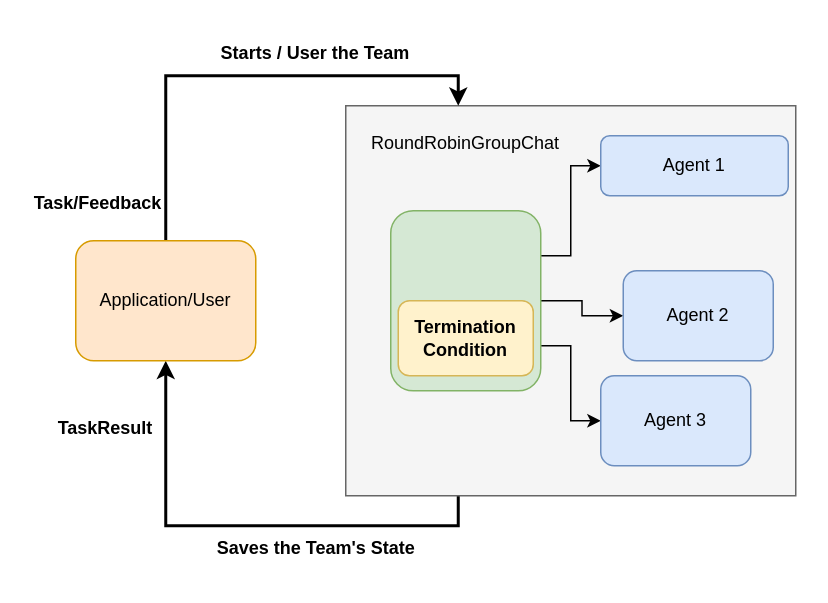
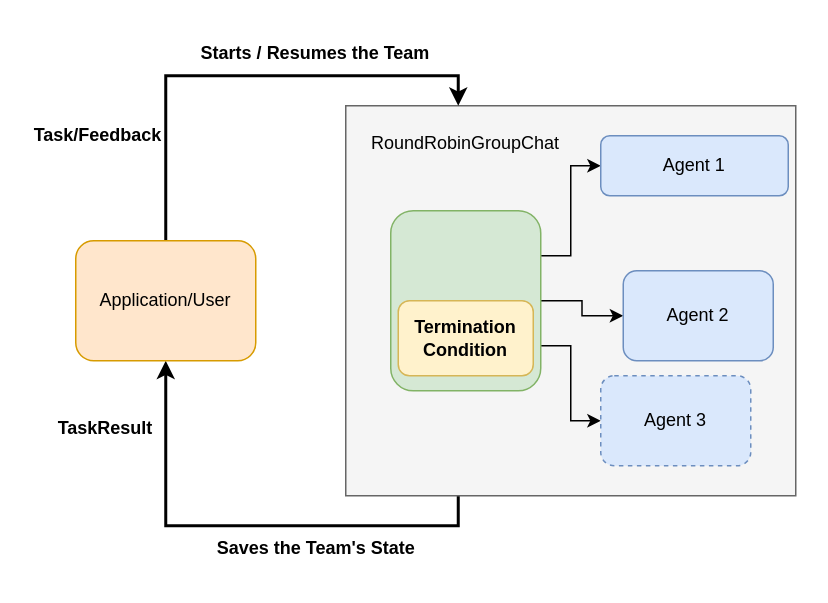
(316, 53) -> (316, 53)
(98, 203) -> (98, 136)
(676, 421) -> (676, 421)
